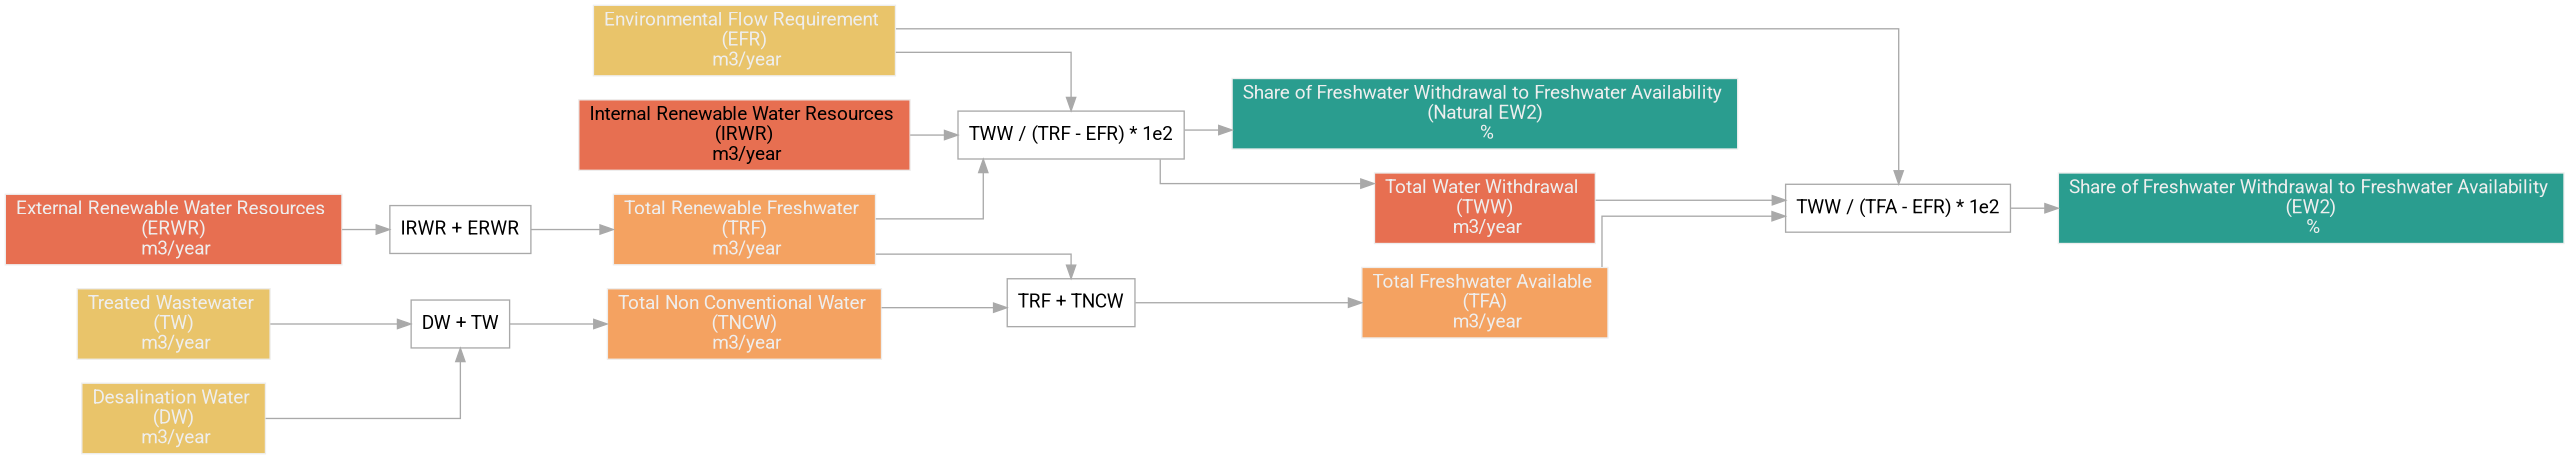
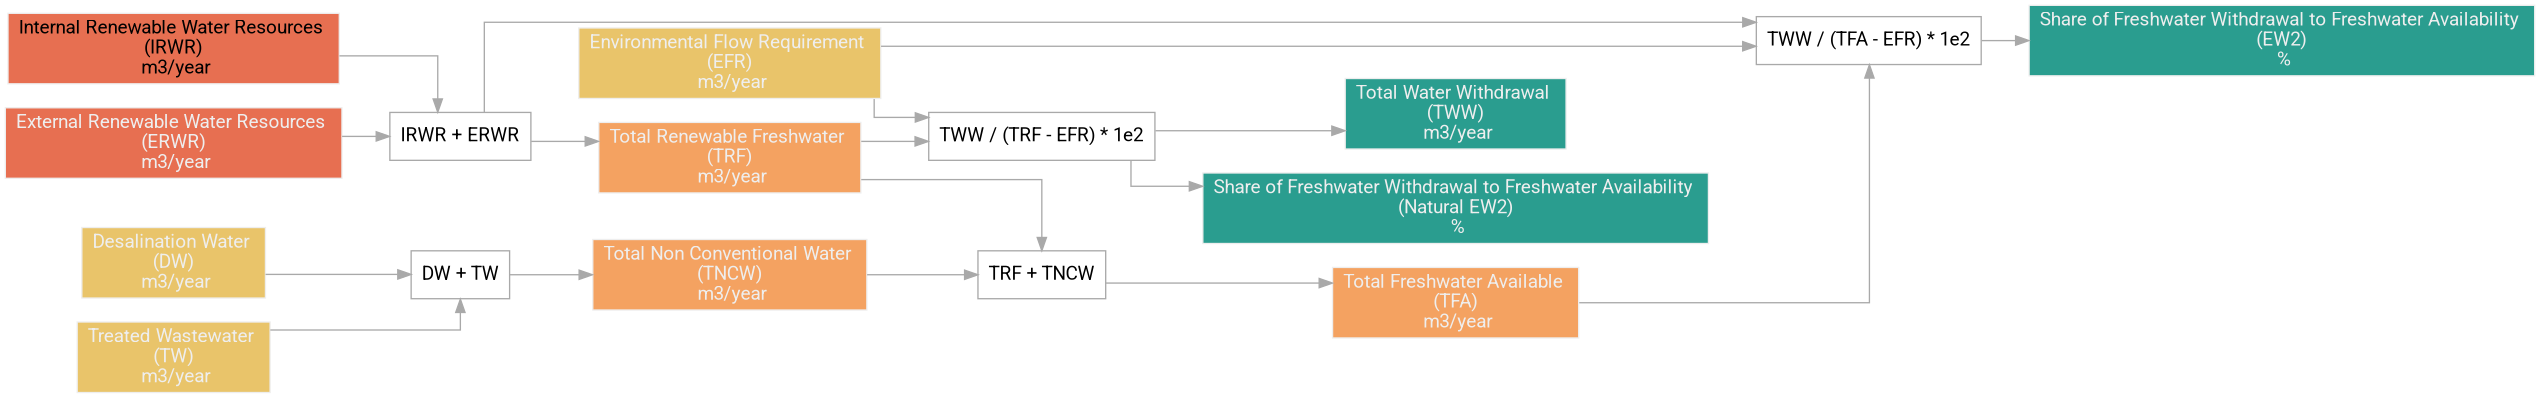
(927, 135) -> (410, 56)
(1684, 200) -> (1069, 22)
(1485, 208) -> (1456, 114)
